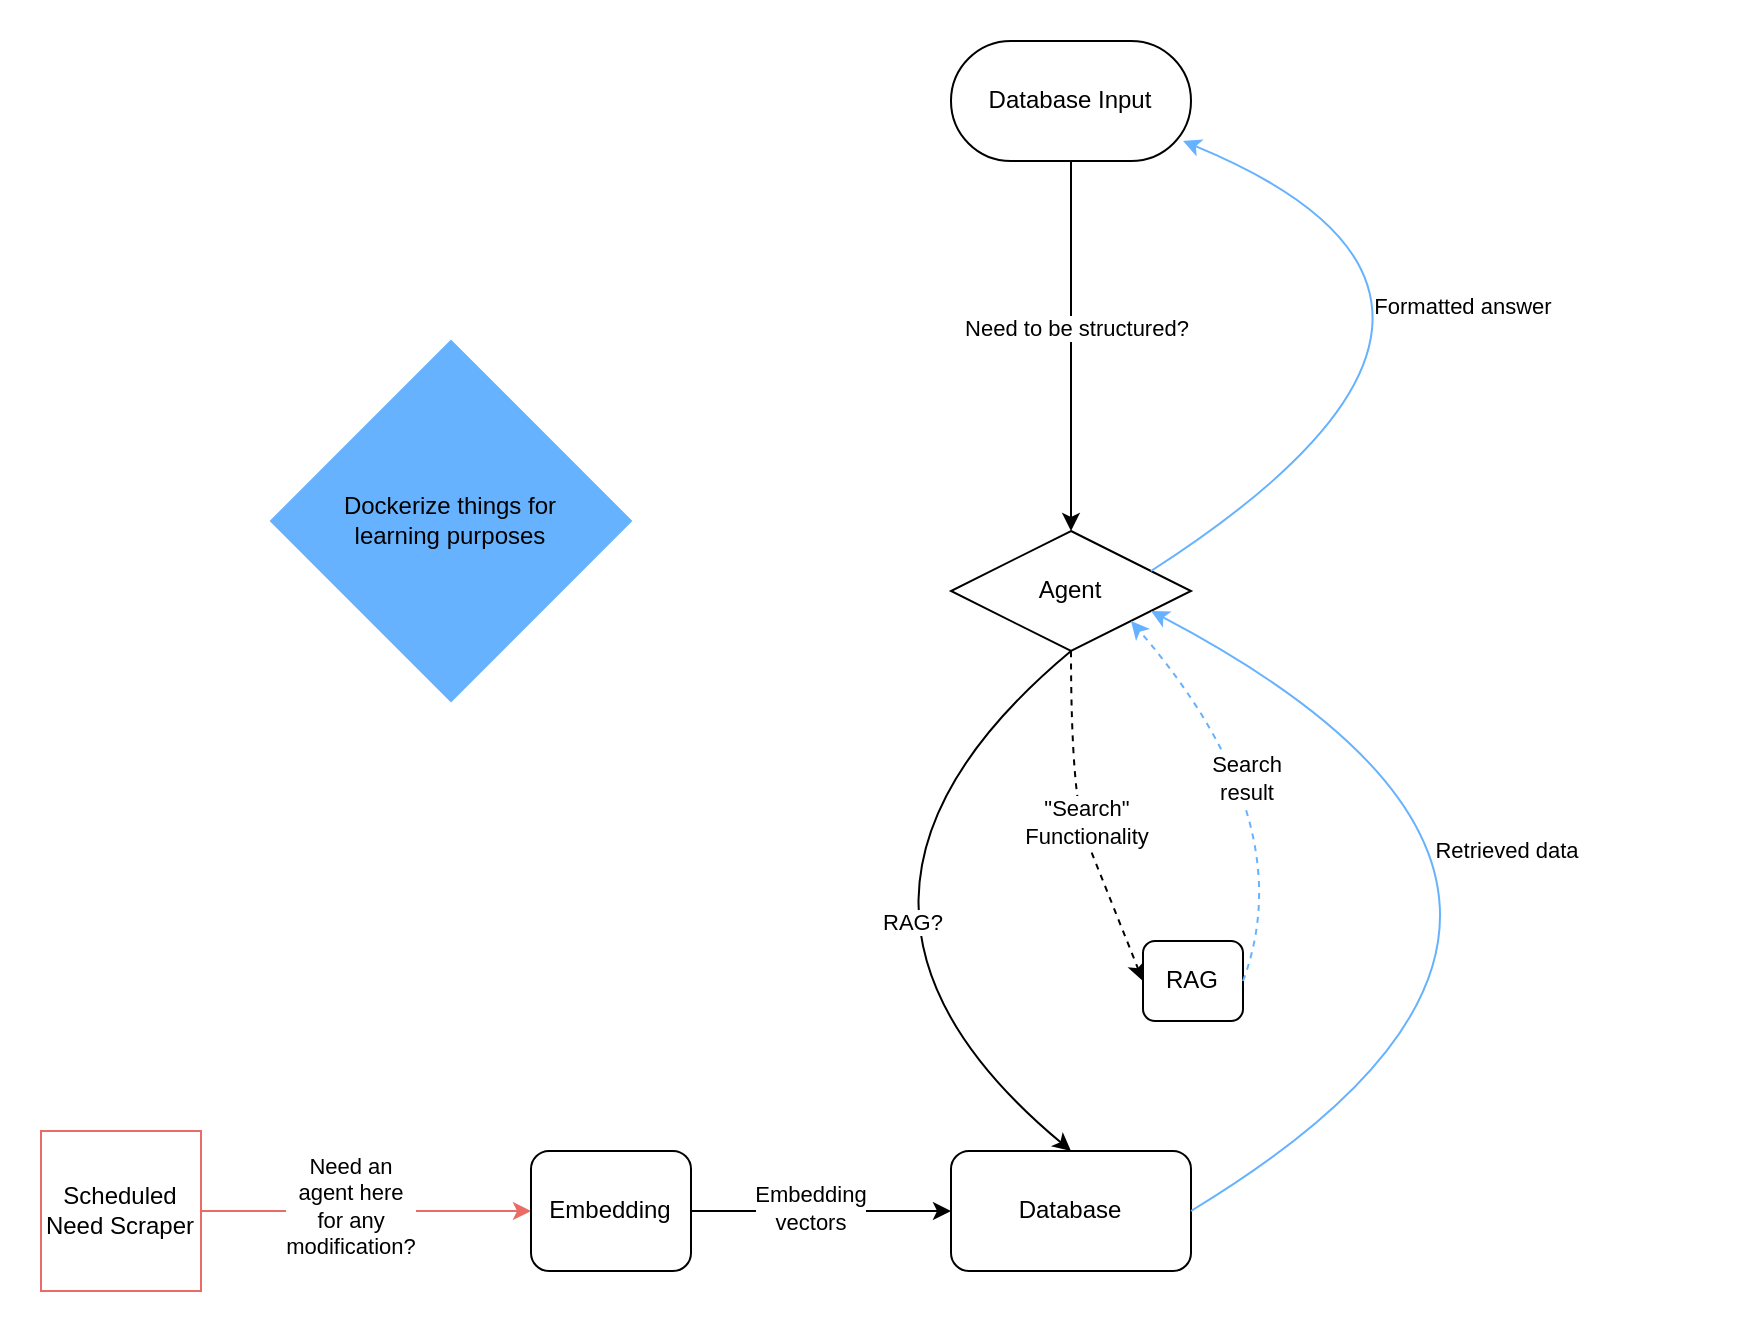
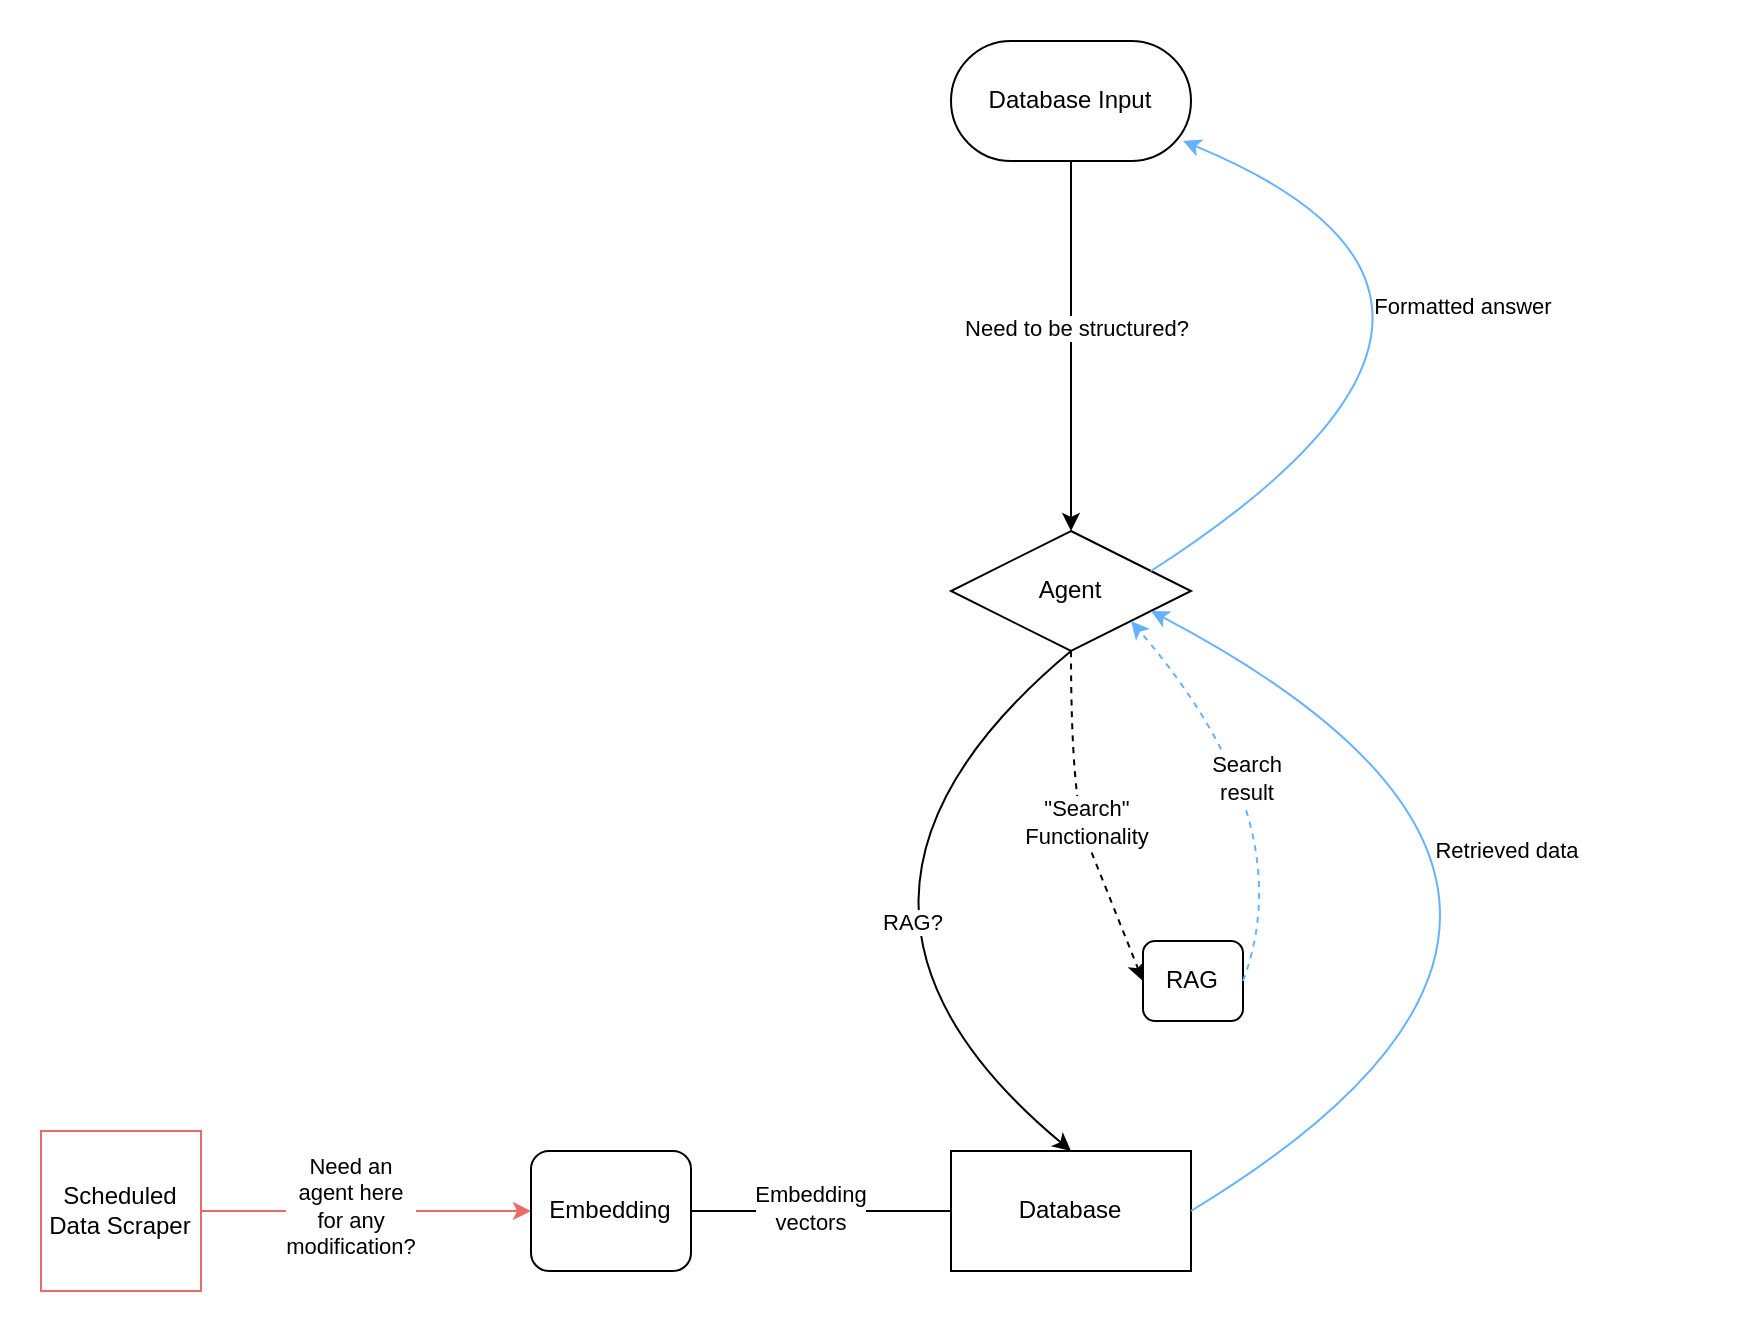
(451, 521) -> none
(121, 1211) -> (121, 1211)
(936, 1211) -> (941, 1211)
(1071, 1211) -> (1071, 1211)
